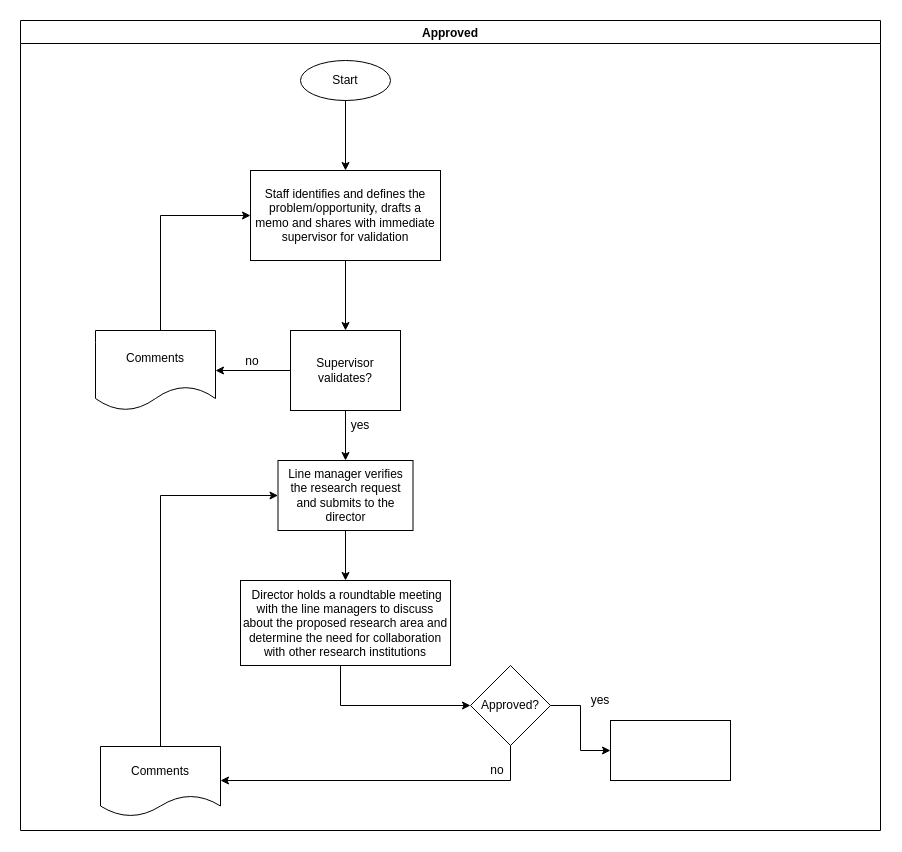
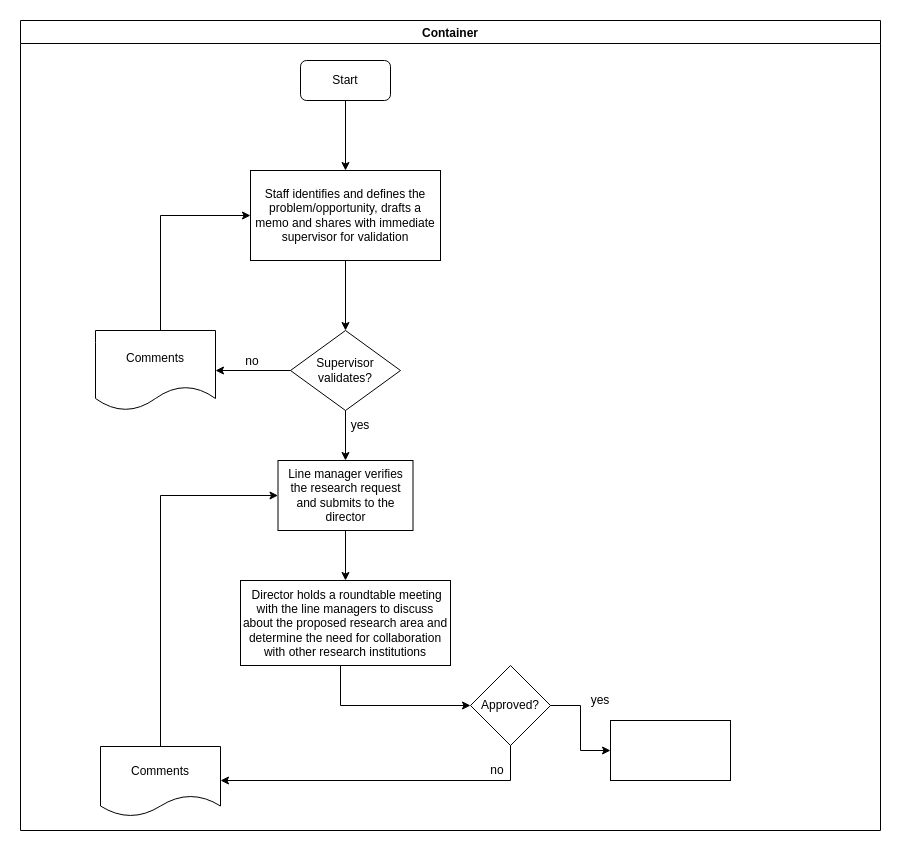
(450, 33) -> (450, 33)
(346, 81) -> (346, 81)
(346, 371) -> (346, 371)
